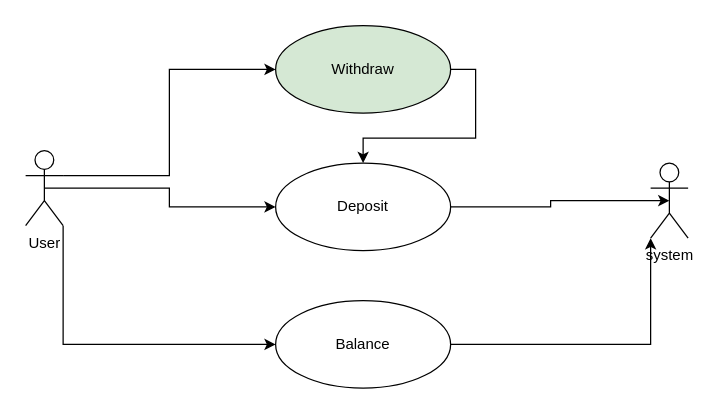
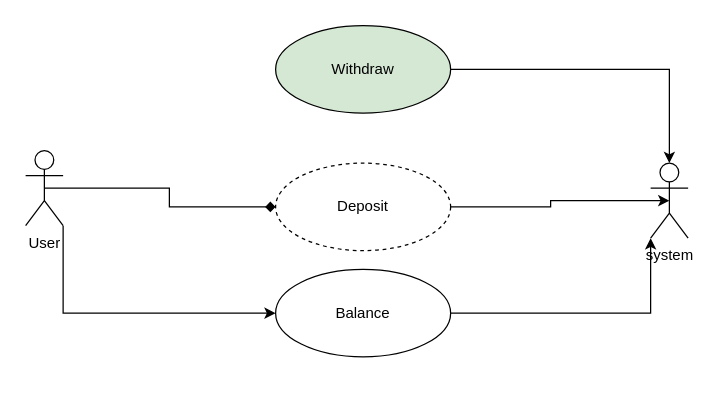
(169, 126) -> none
(446, 138) -> (613, 69)
(266, 207) -> (265, 207)
(363, 207) -> (363, 207)
(363, 344) -> (363, 313)
